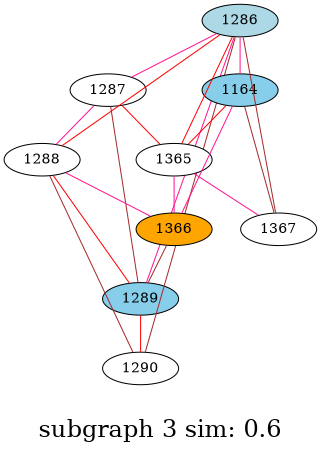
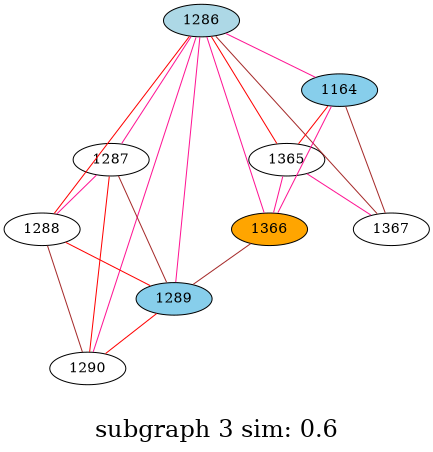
(141, 125) -> (99, 269)
(108, 194) -> (235, 125)
(181, 226) -> (145, 195)
